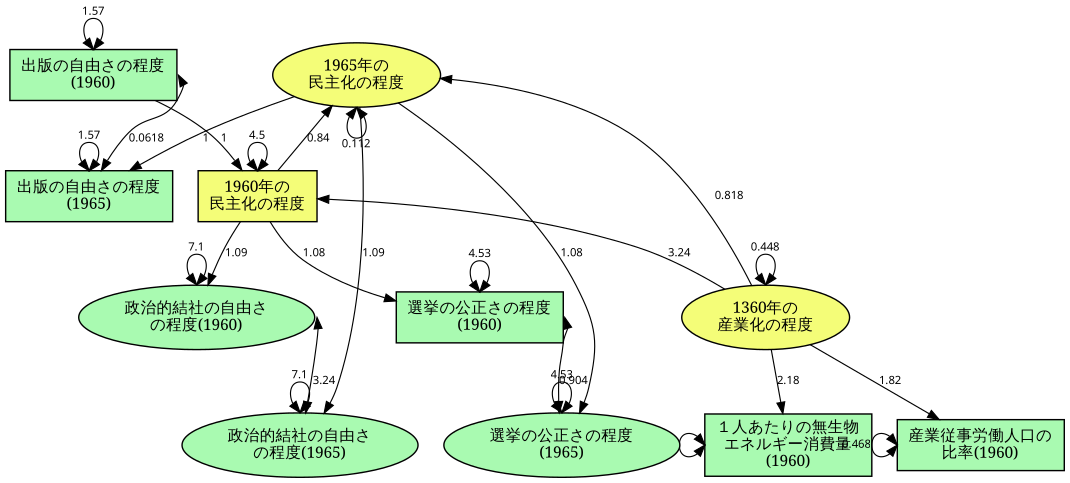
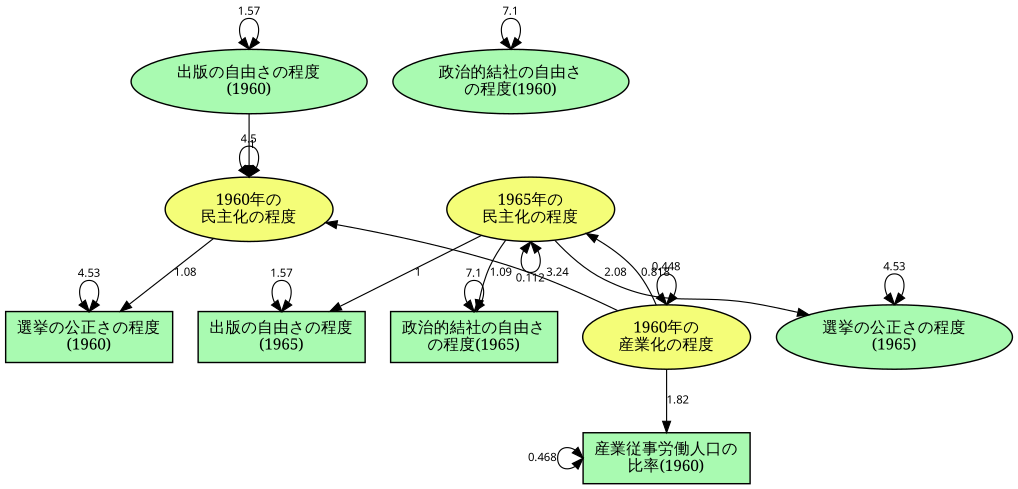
(93, 75) -> (249, 82)
(146, 121) -> none
(301, 143) -> none
(258, 196) -> (249, 209)
(225, 247) -> none
(572, 254) -> (616, 273)
(766, 317) -> (667, 337)
(560, 364) -> none
(314, 365) -> none
(300, 445) -> (474, 337)
(788, 445) -> none
